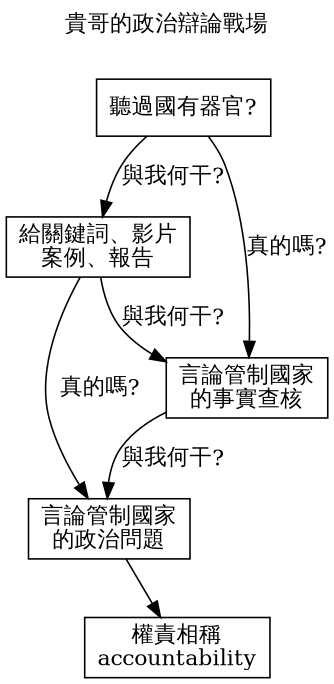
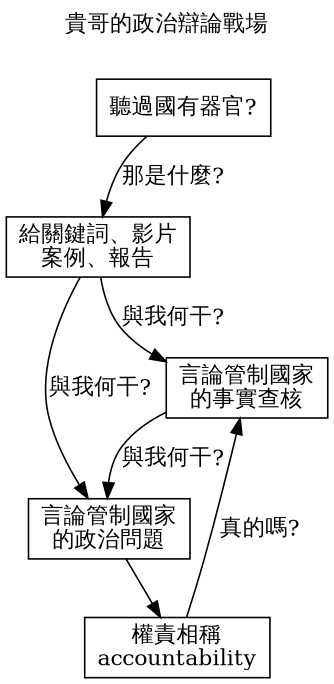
(173, 177) -> (173, 177)
(243, 235) -> (213, 526)
(101, 388) -> (101, 388)
